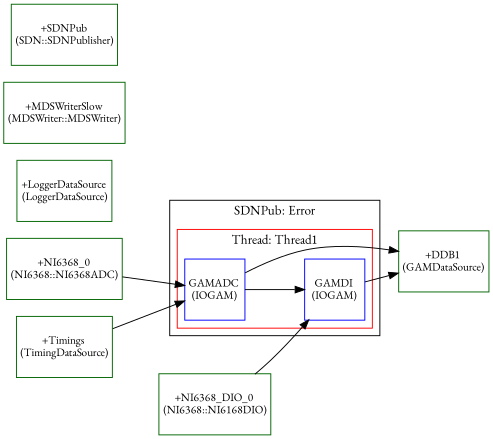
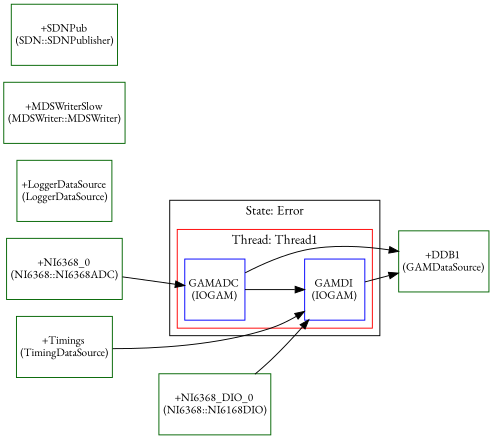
(275, 211) -> (275, 211)
(144, 316) -> (207, 343)
